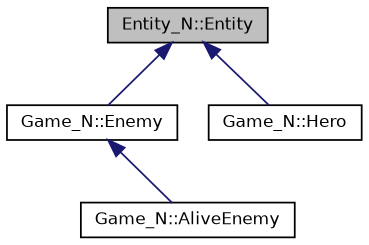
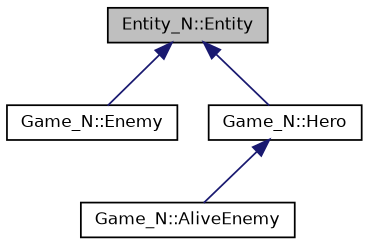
(146, 178) -> (230, 177)
